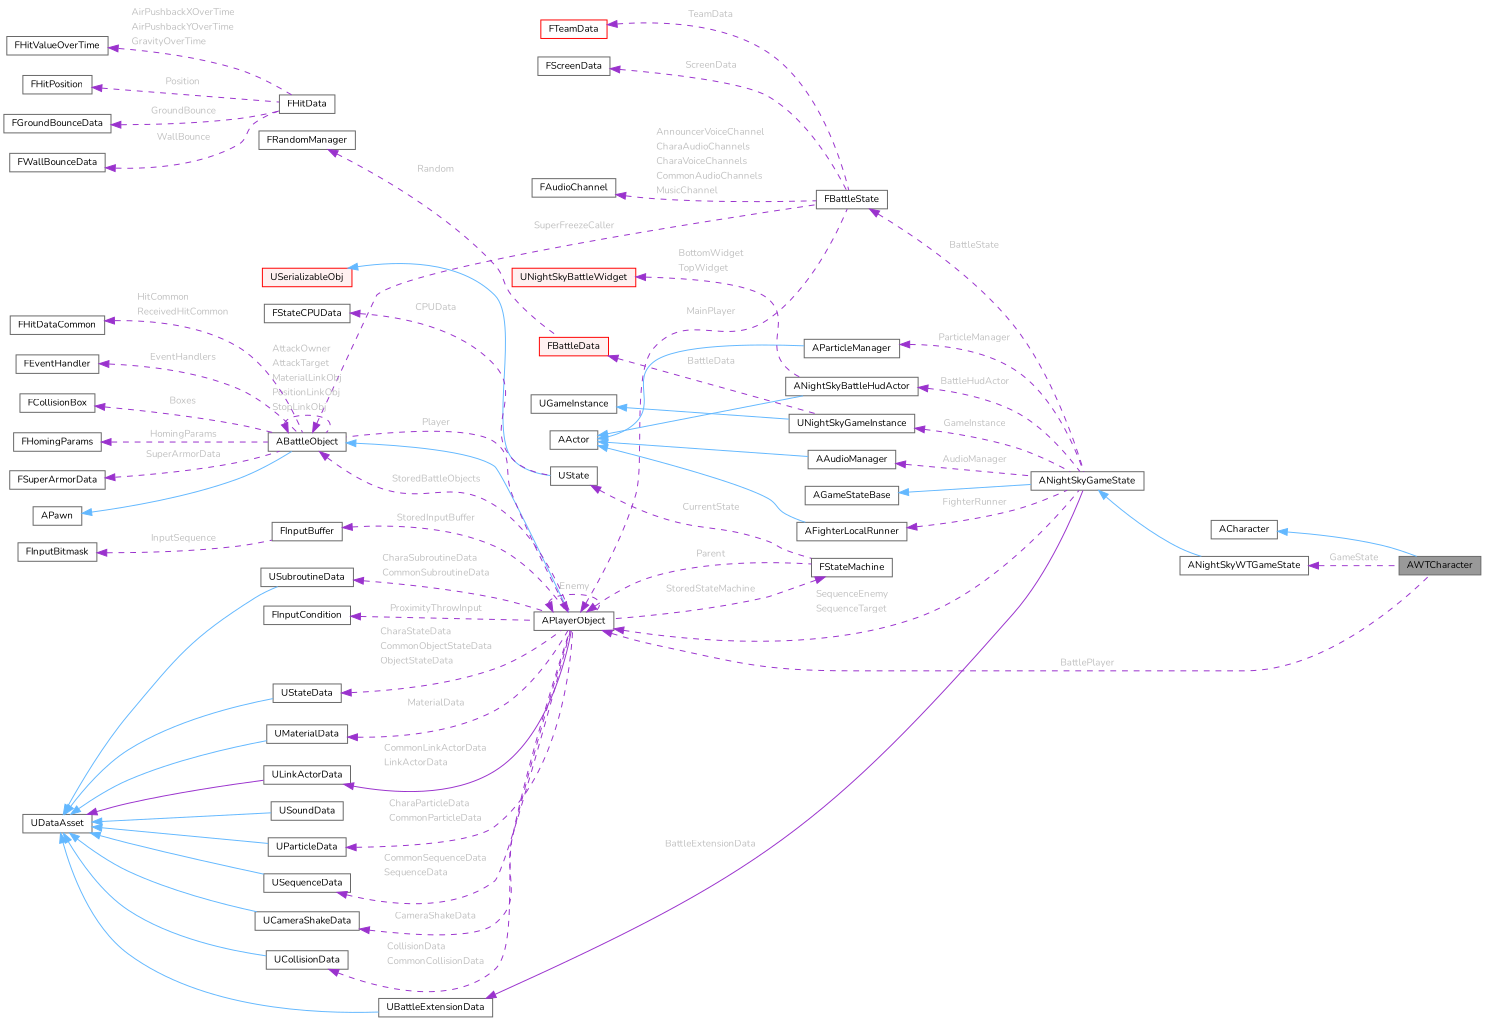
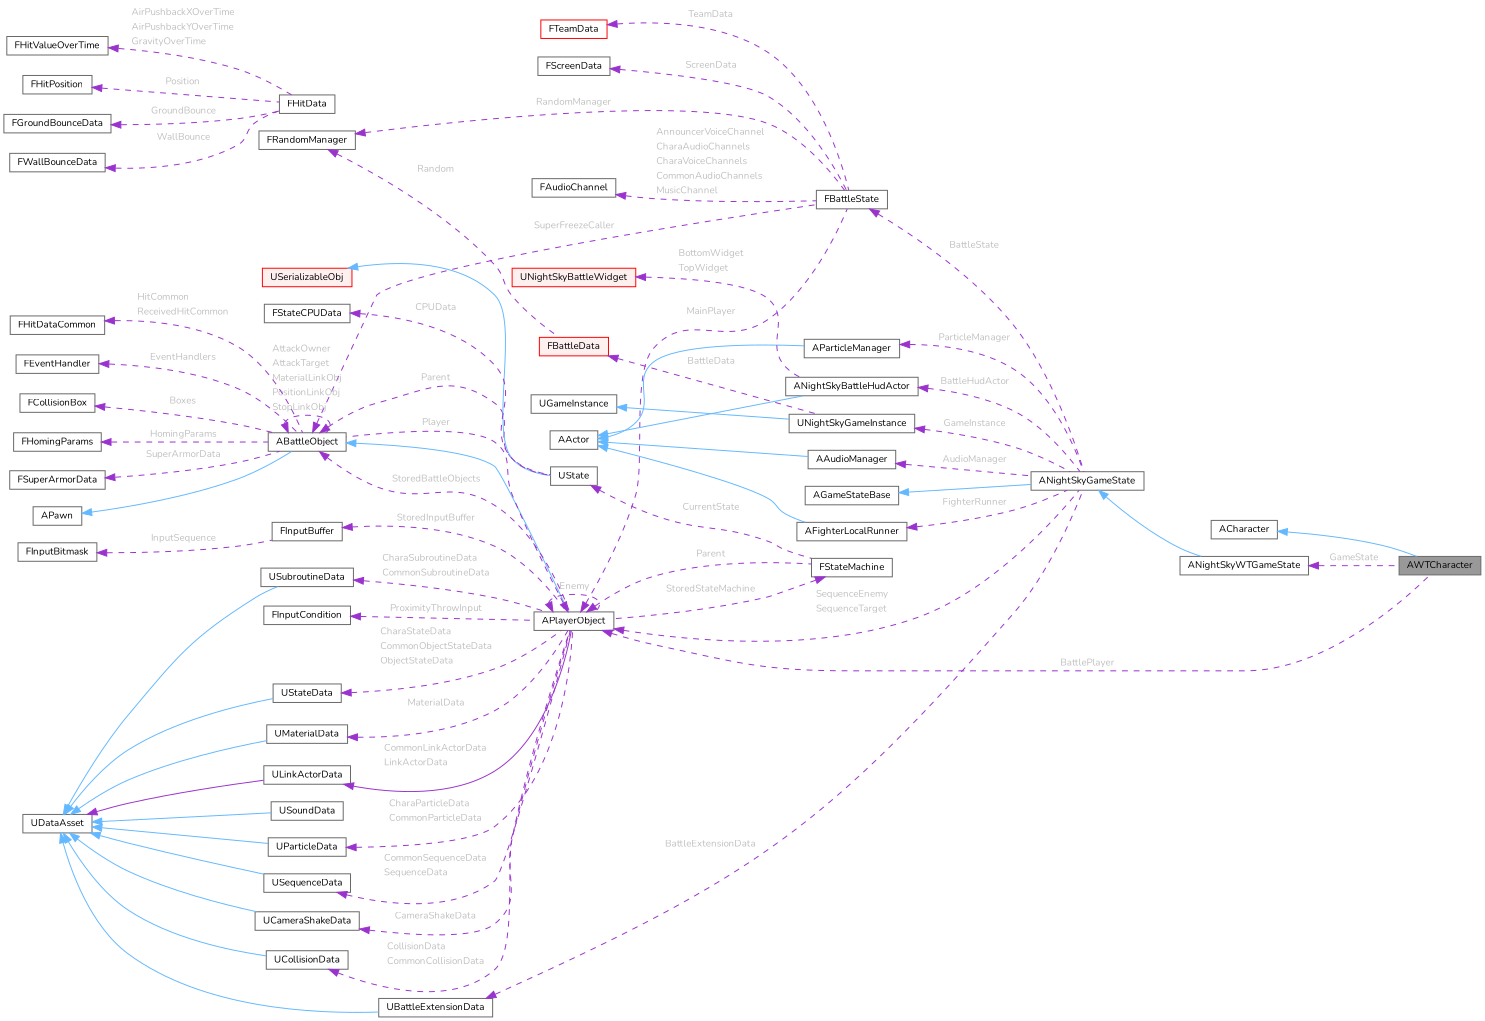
none -> (618, 111)
none -> (461, 387)
(837, 796) -> (837, 796)
